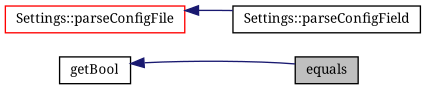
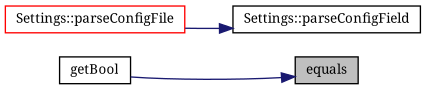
(216, 10) -> (202, 28)
(220, 61) -> (206, 79)
